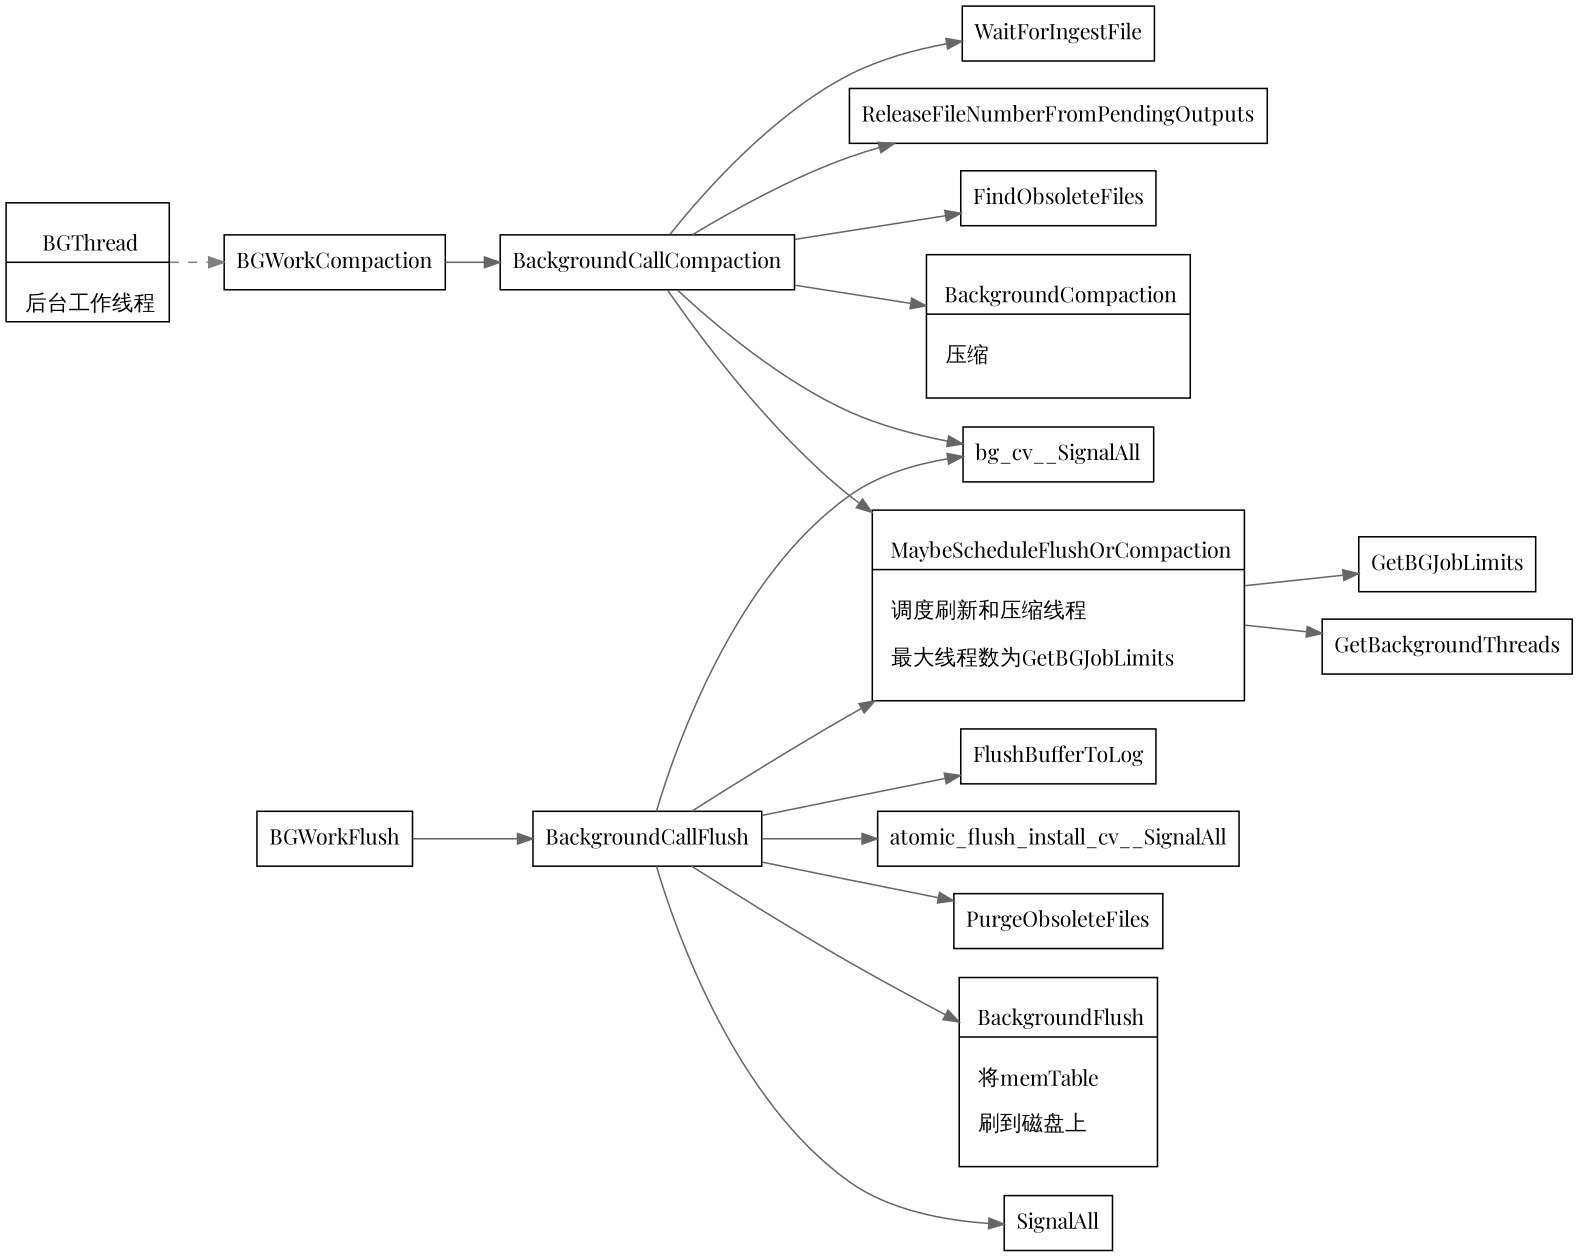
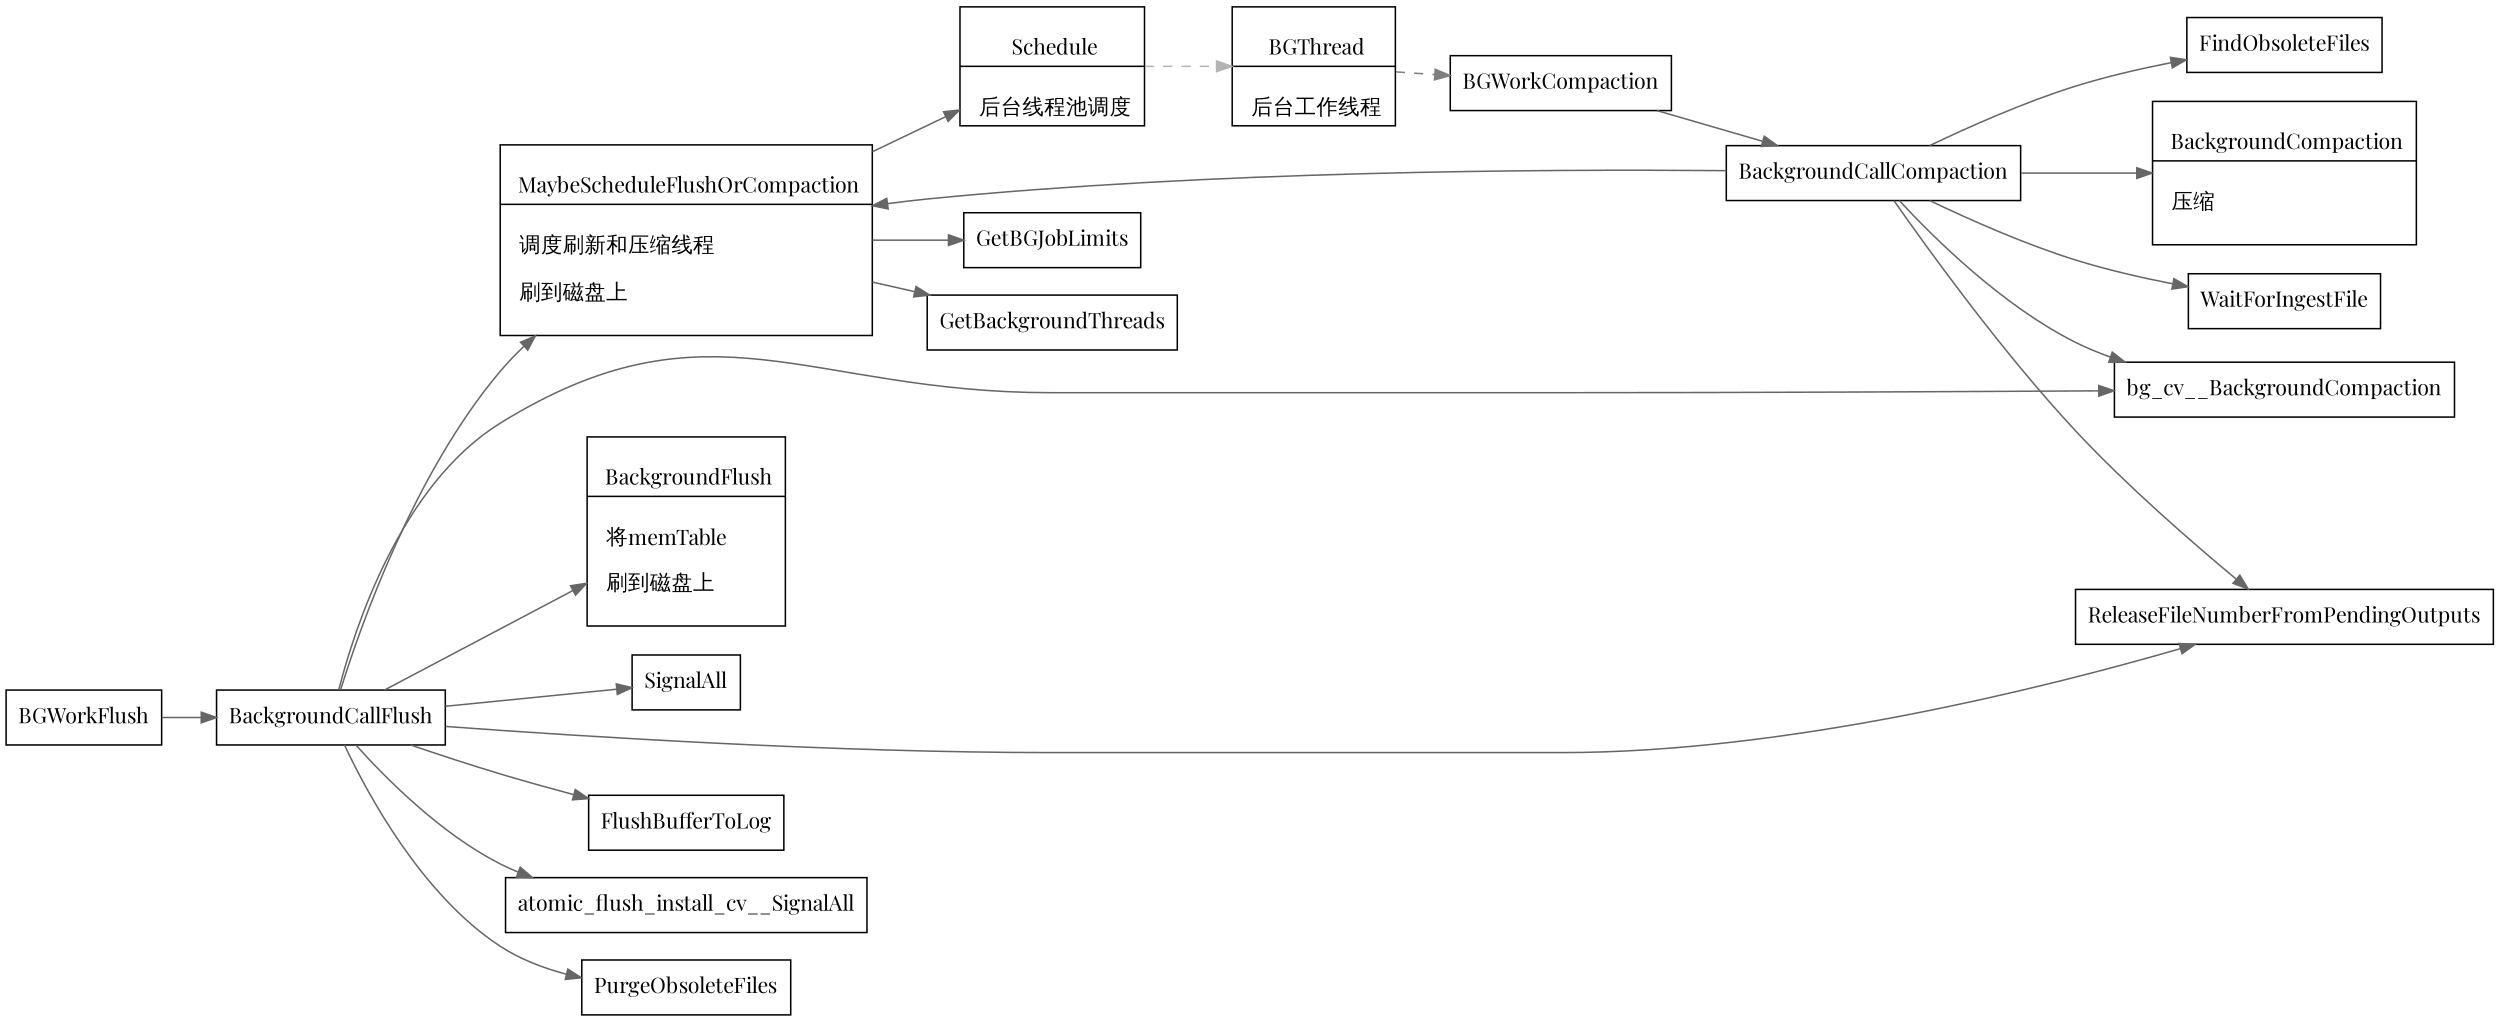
none -> (1052, 66)
(1058, 454) -> (2284, 390)
(1029, 658) -> (570, 293)
none -> (1318, 753)
